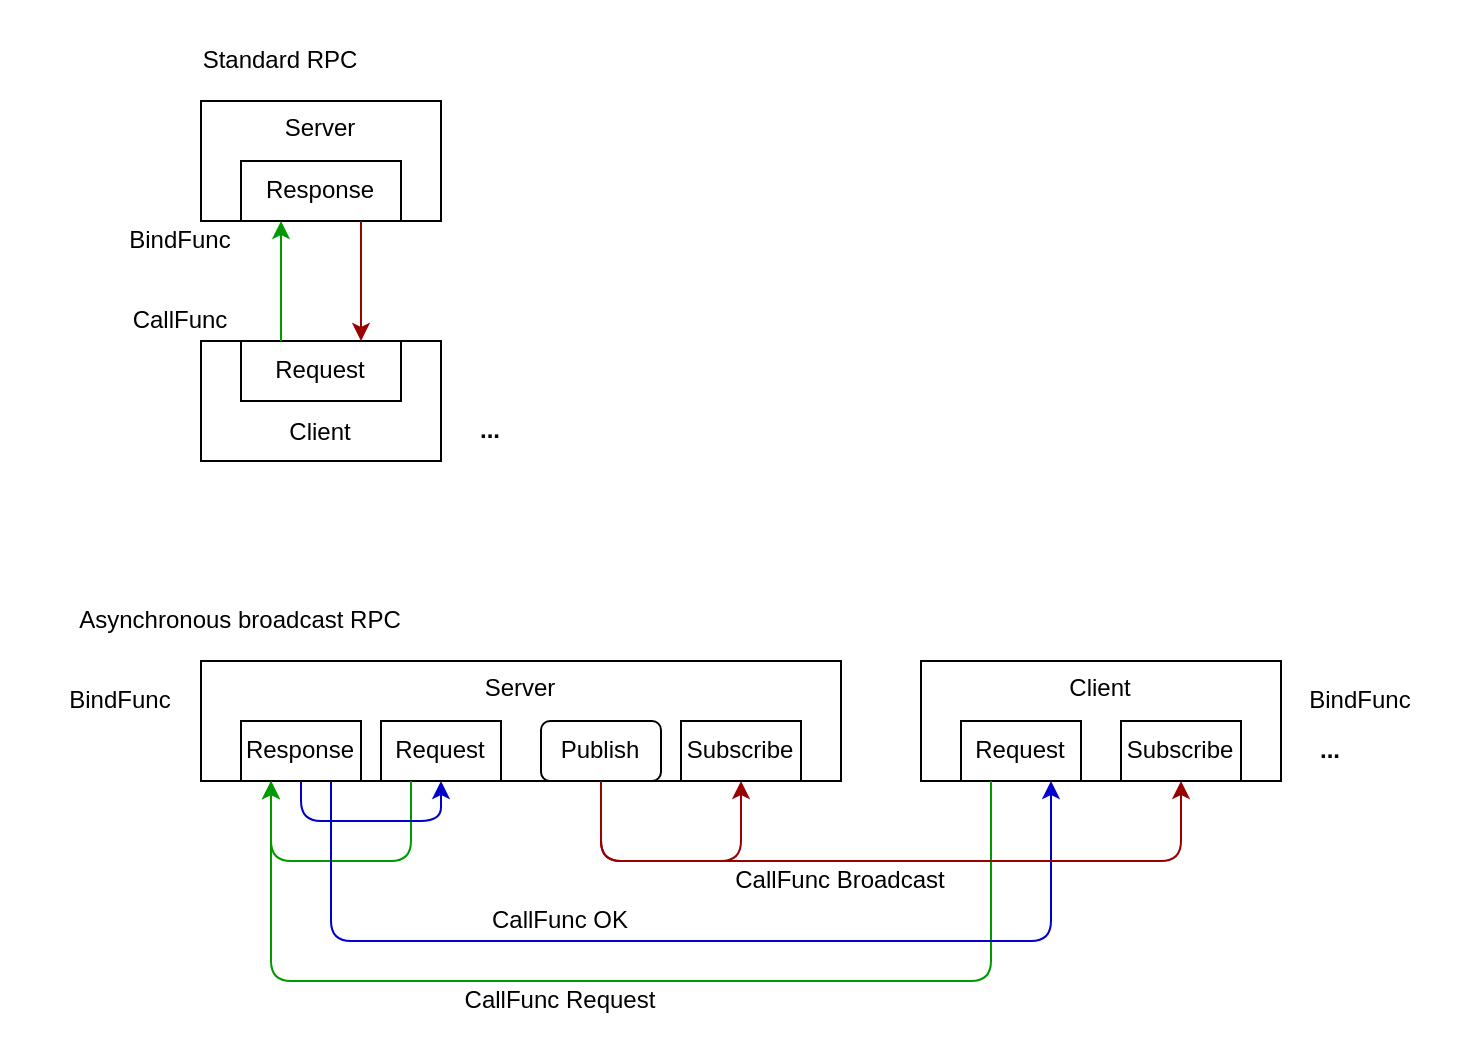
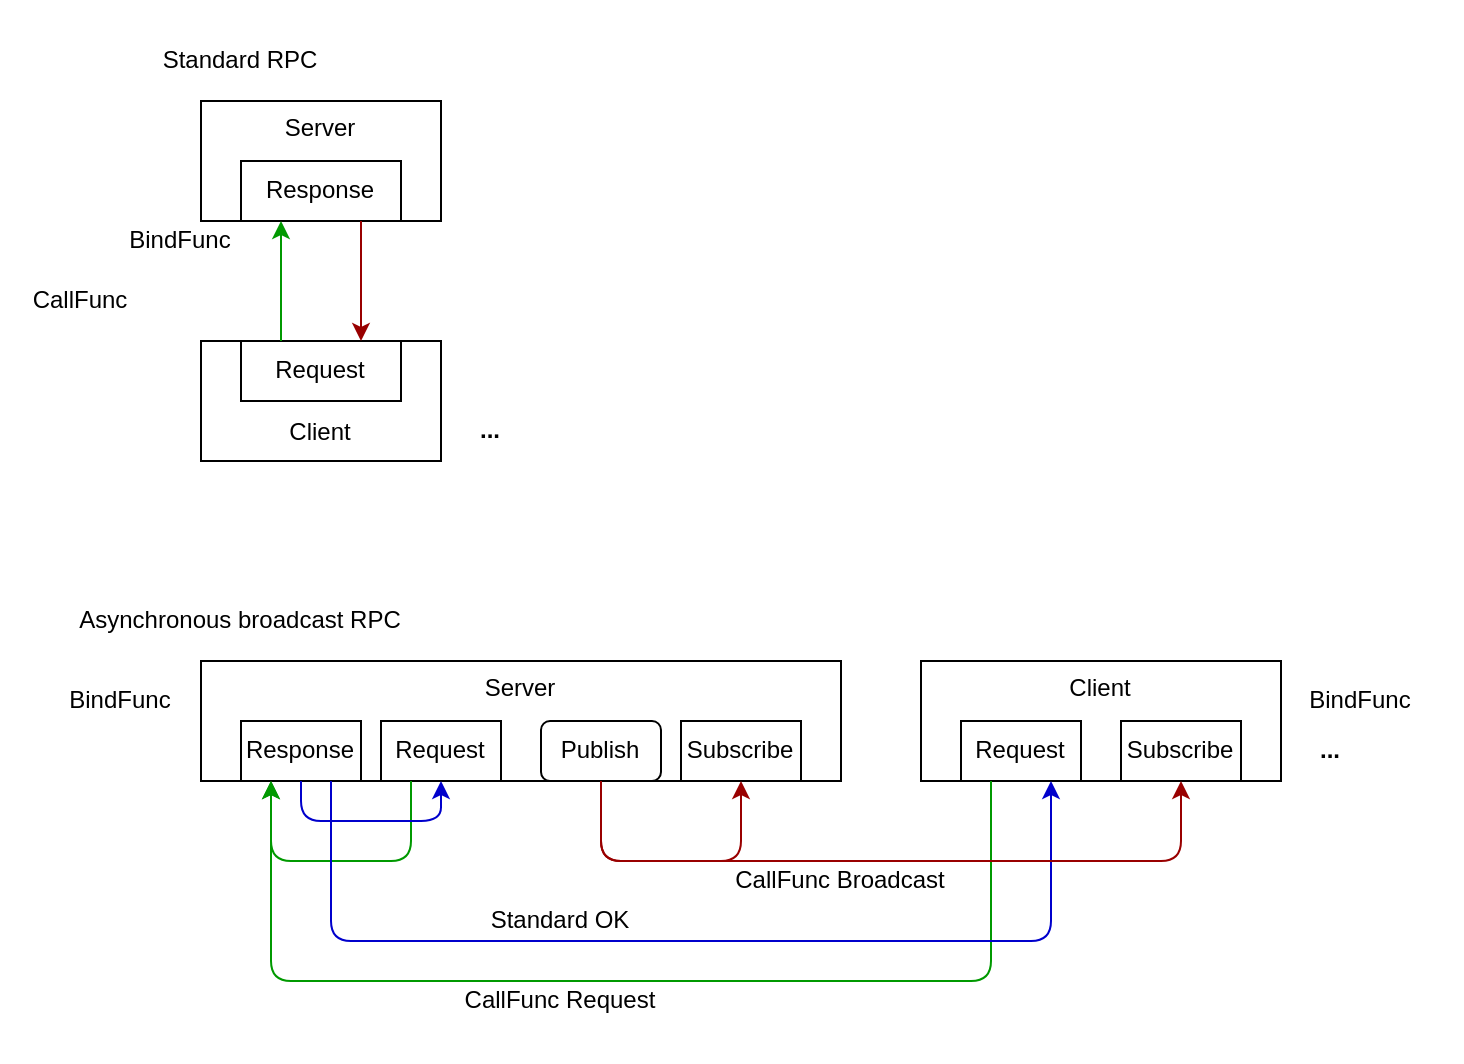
(281, 61) -> (241, 61)
(181, 321) -> (81, 301)
(561, 921) -> (561, 921)
